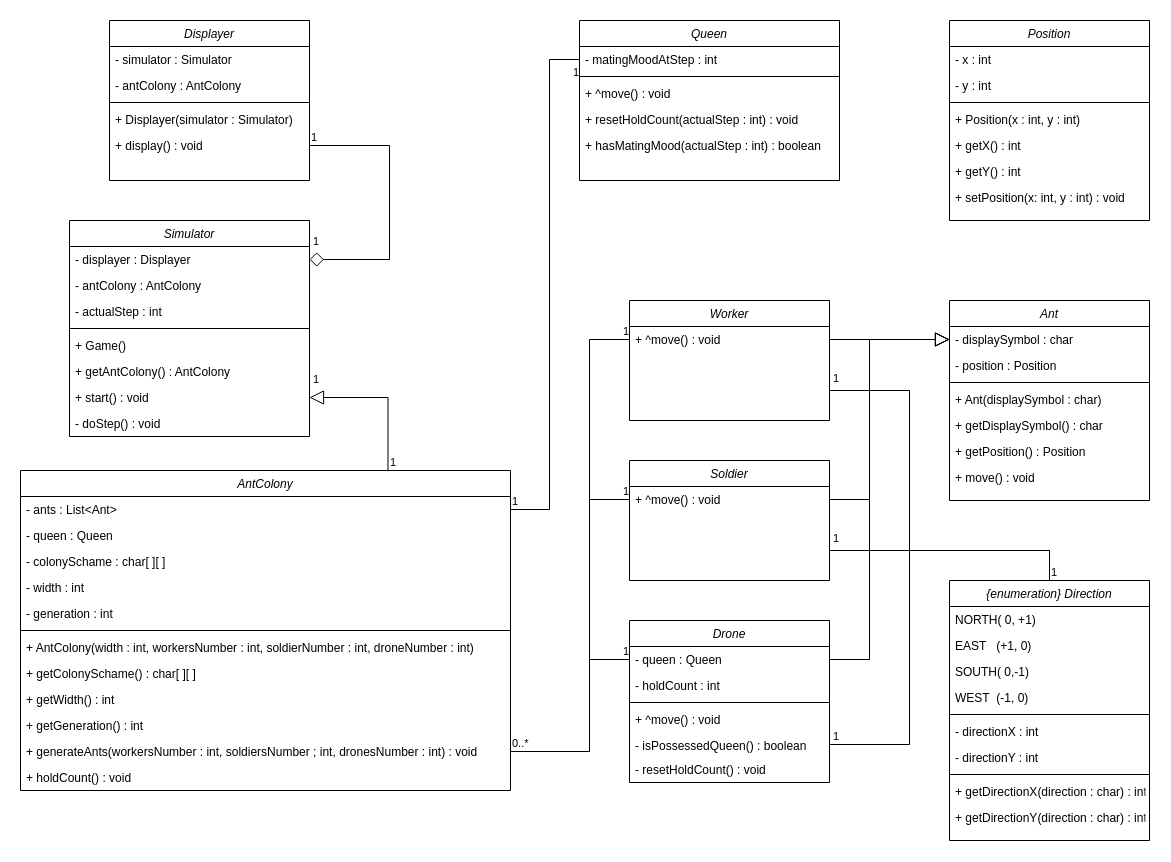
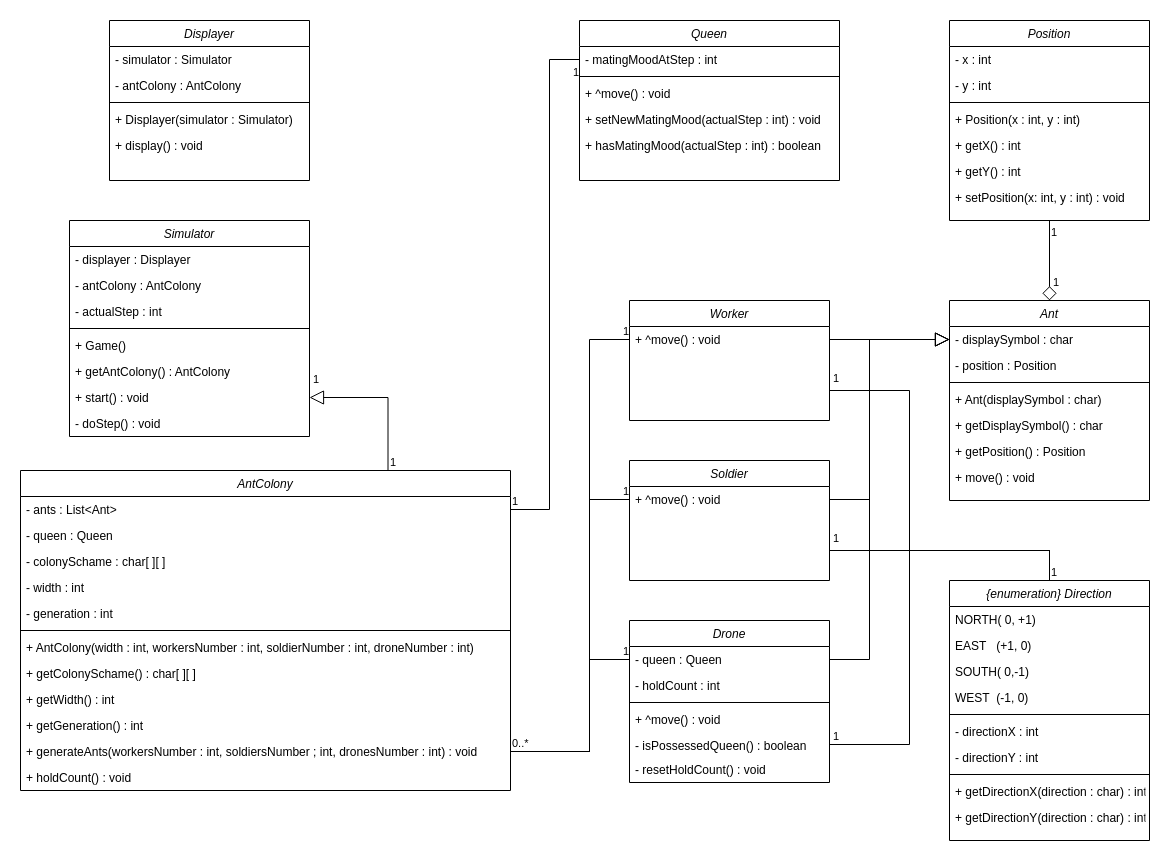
(706, 120) -> (712, 120)
(390, 197) -> none
none -> (1050, 254)
